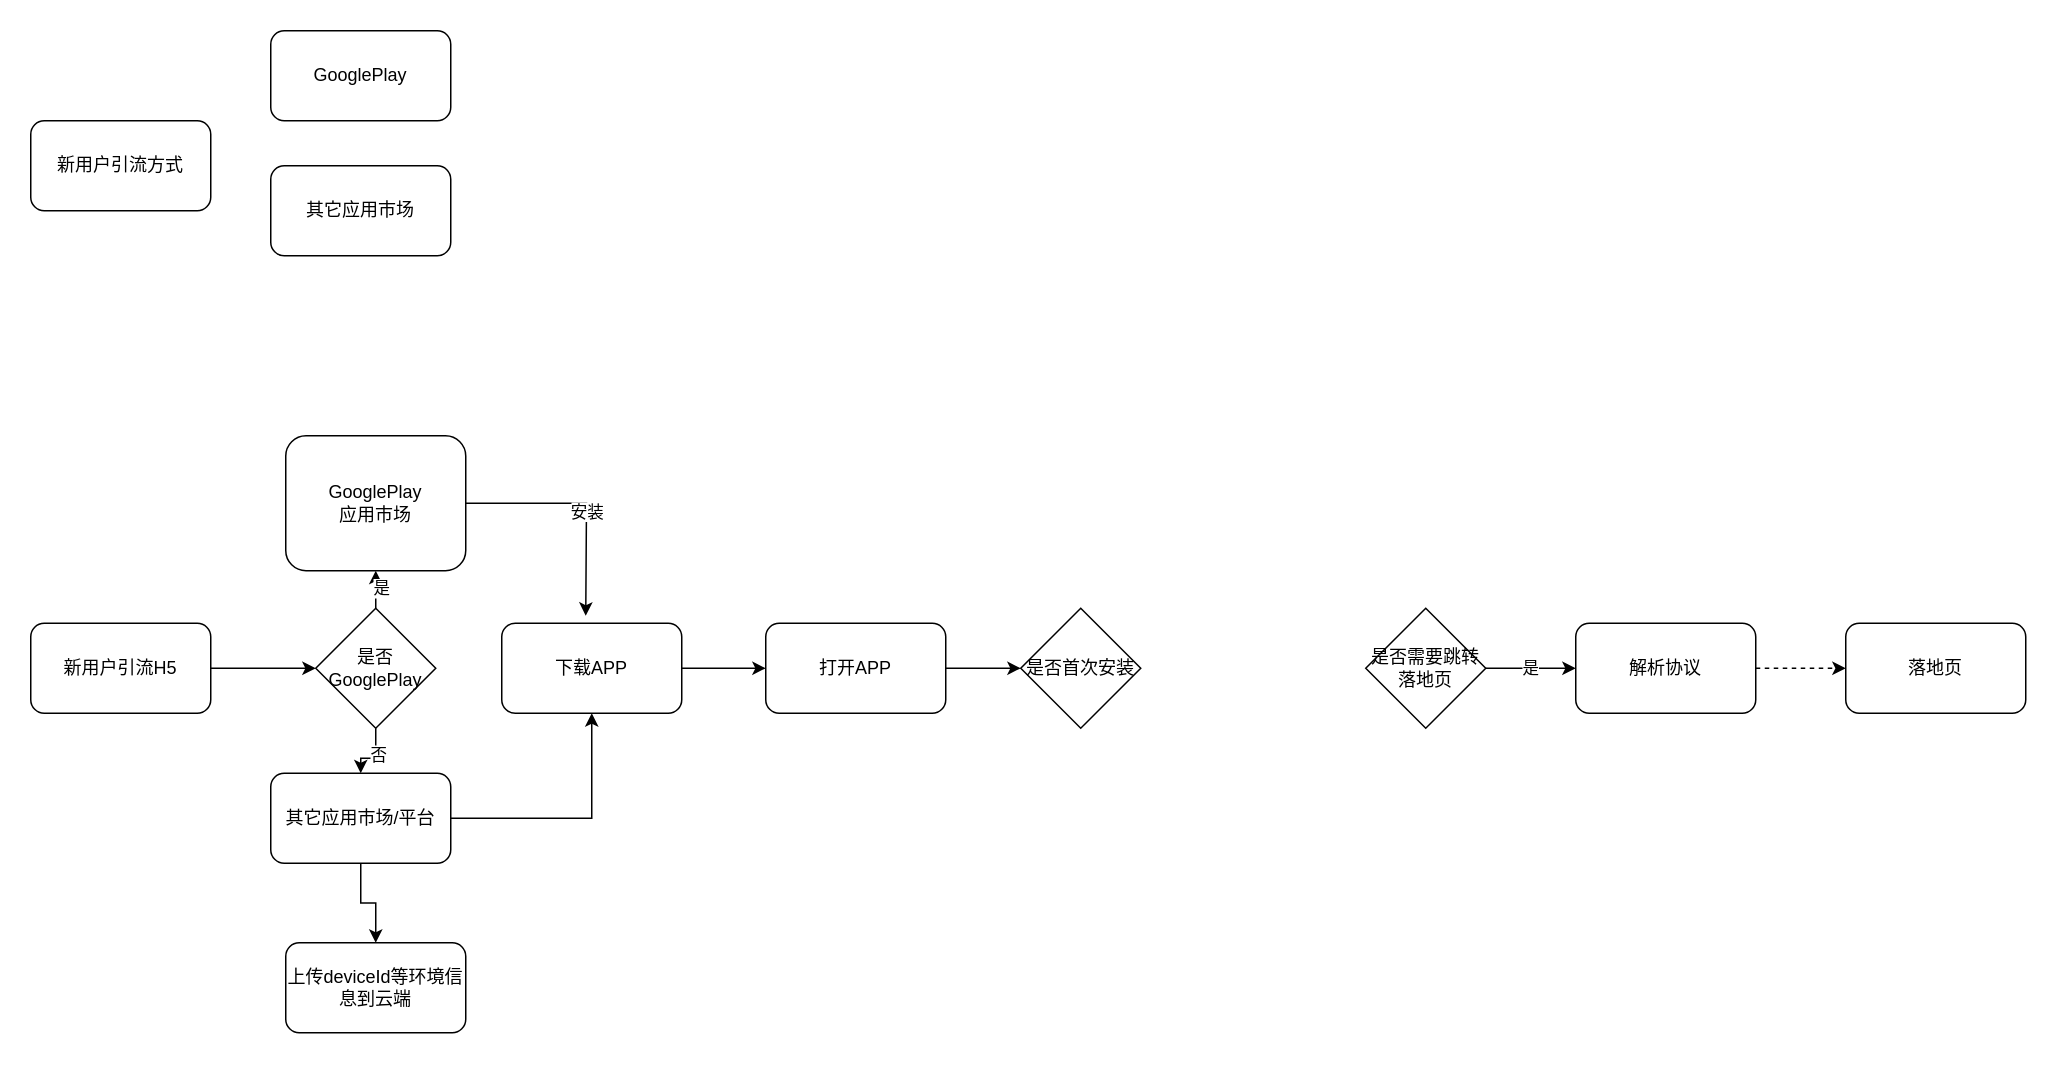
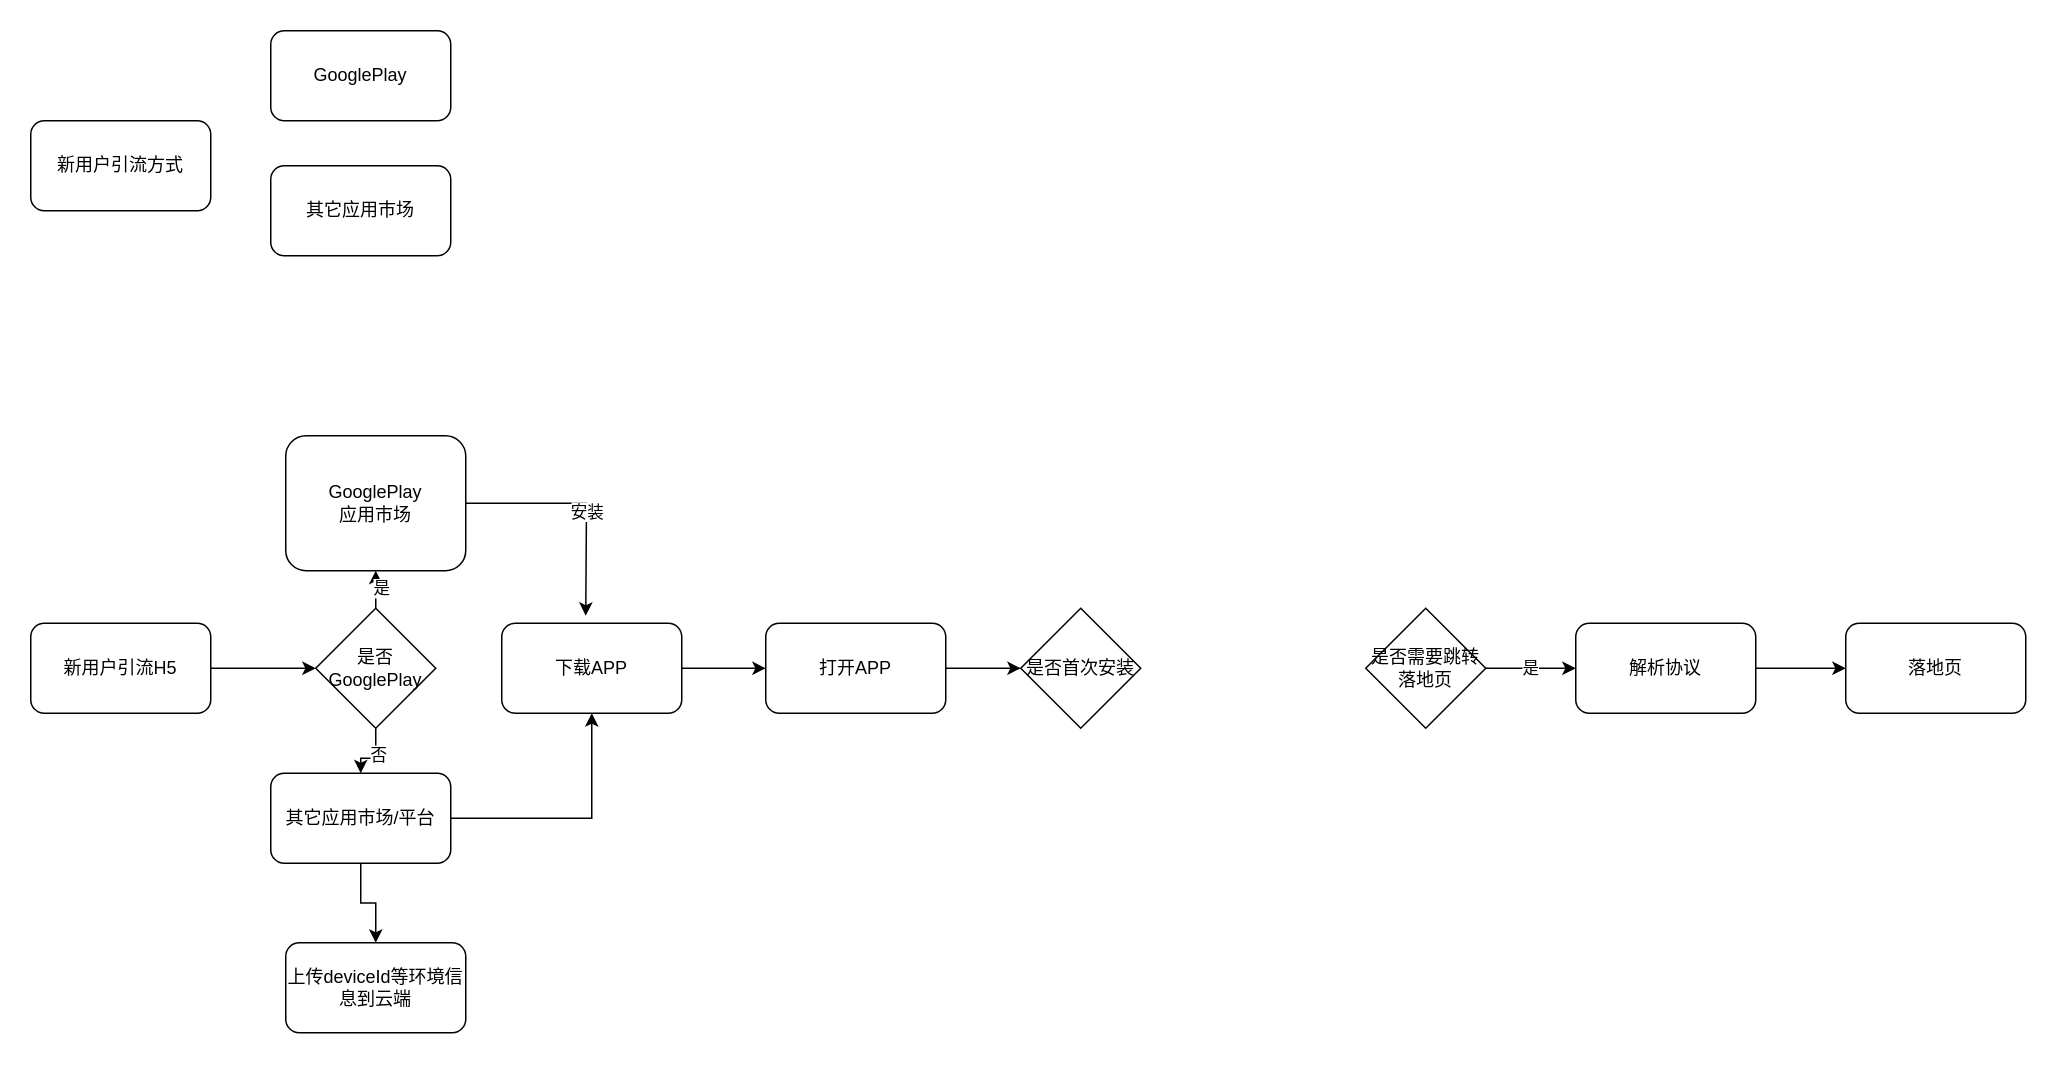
(1797, 668) -> (1797, 668)
